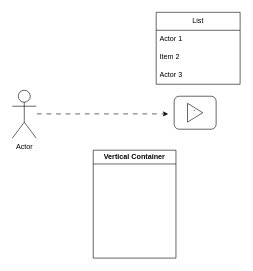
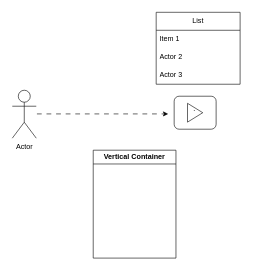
(173, 39) -> (171, 39)
(171, 57) -> (173, 57)
